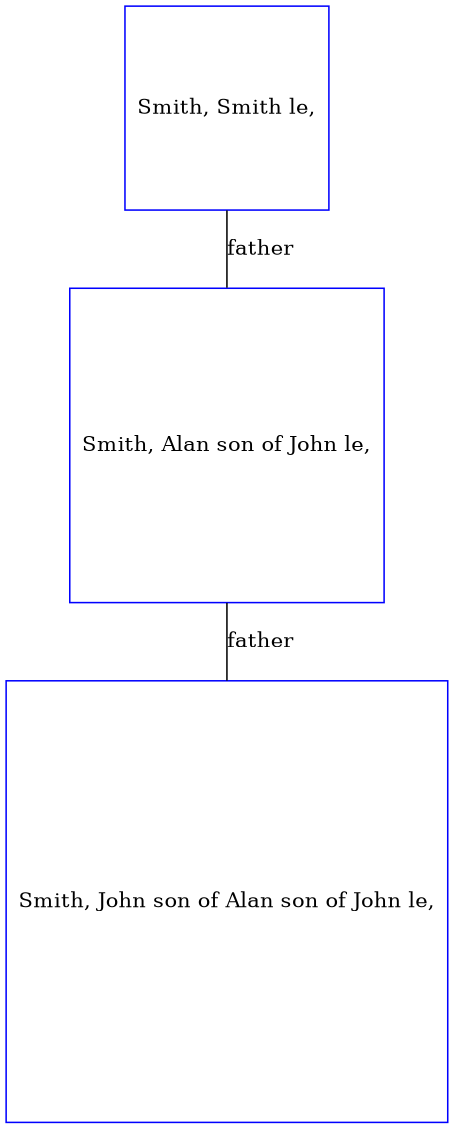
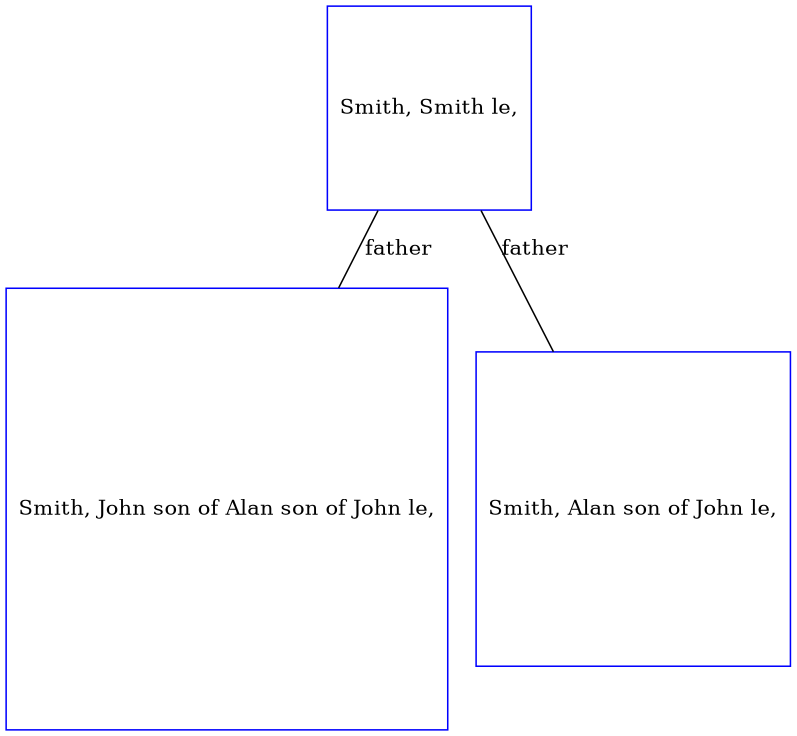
(227, 642) -> (358, 249)
